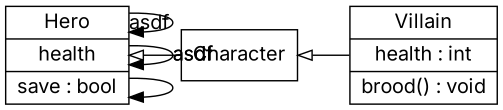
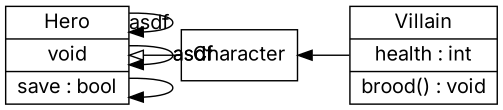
(67, 55) -> (67, 55)
(331, 55) -> (331, 55)
